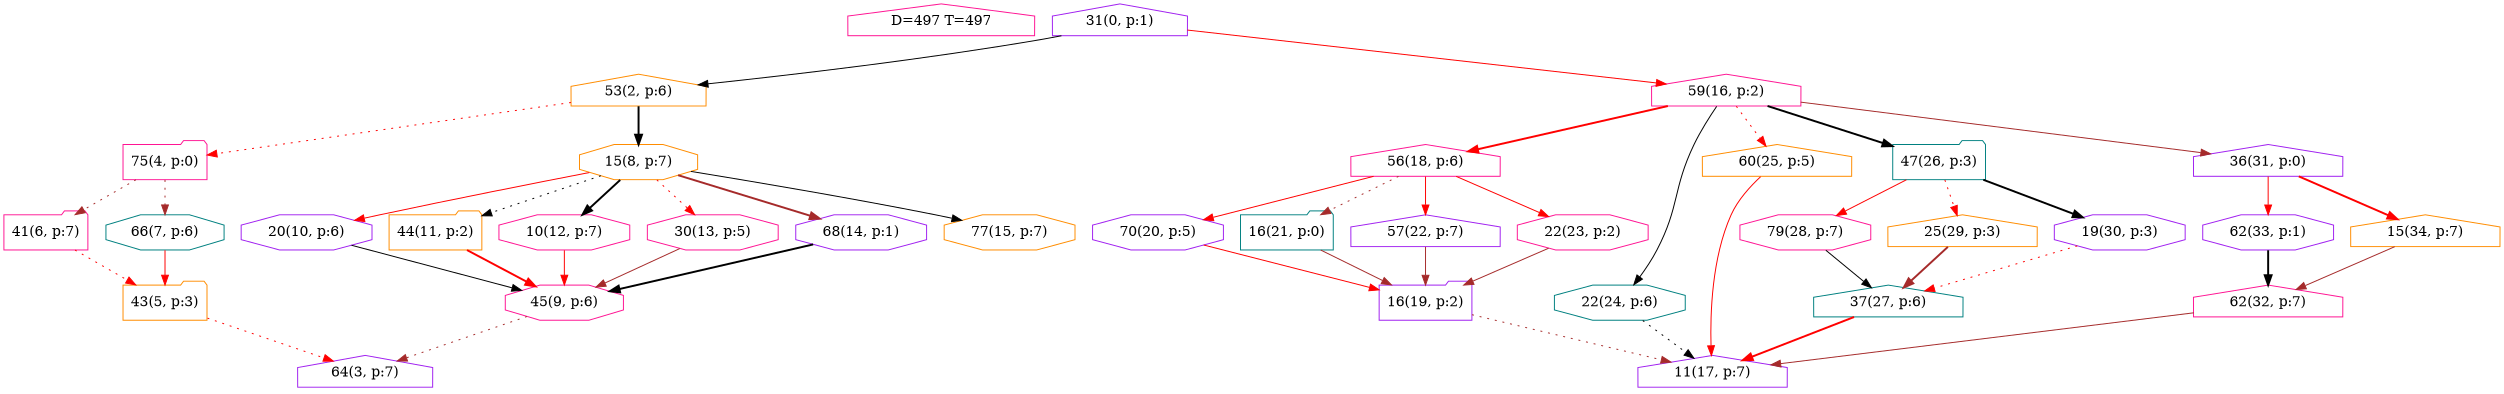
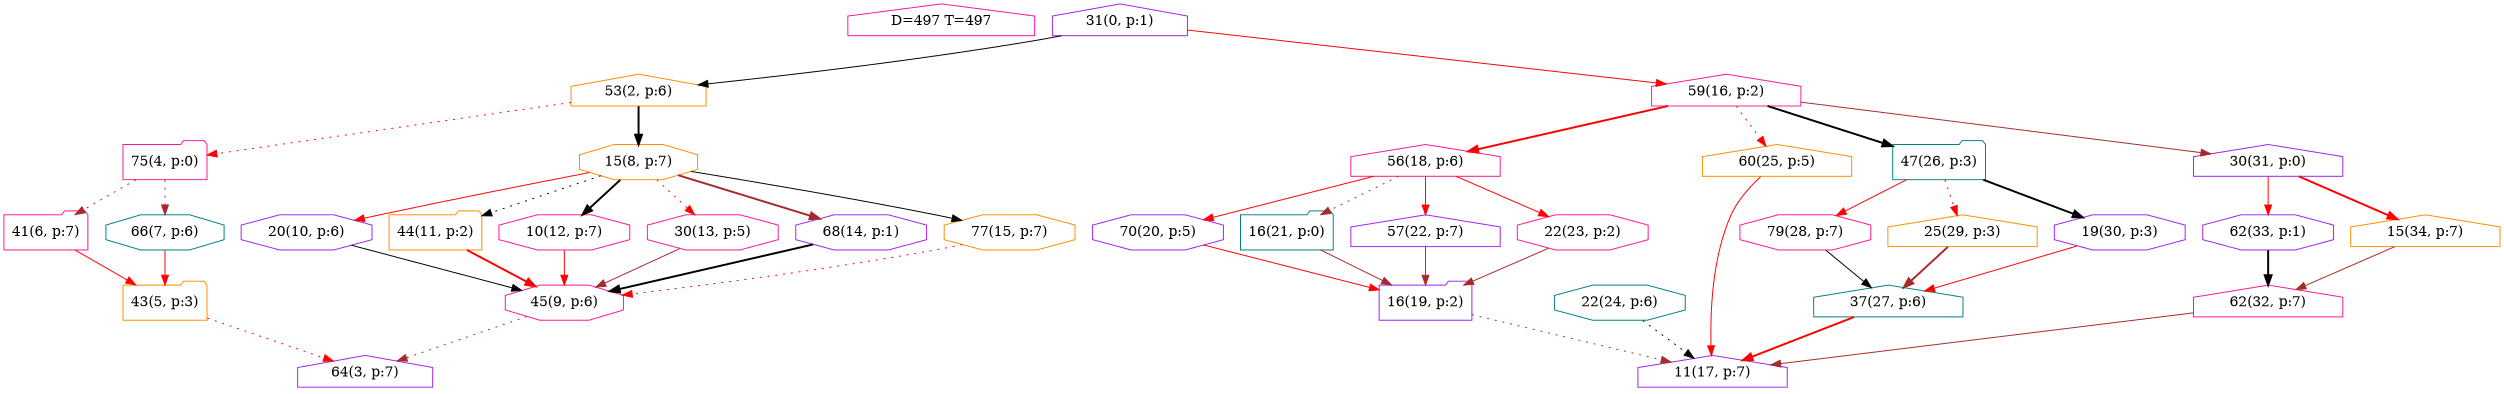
(2268, 162) -> (2268, 162)
(1678, 191) -> none
(101, 265) -> (101, 265)
(2006, 267) -> (2006, 267)
none -> (798, 272)
